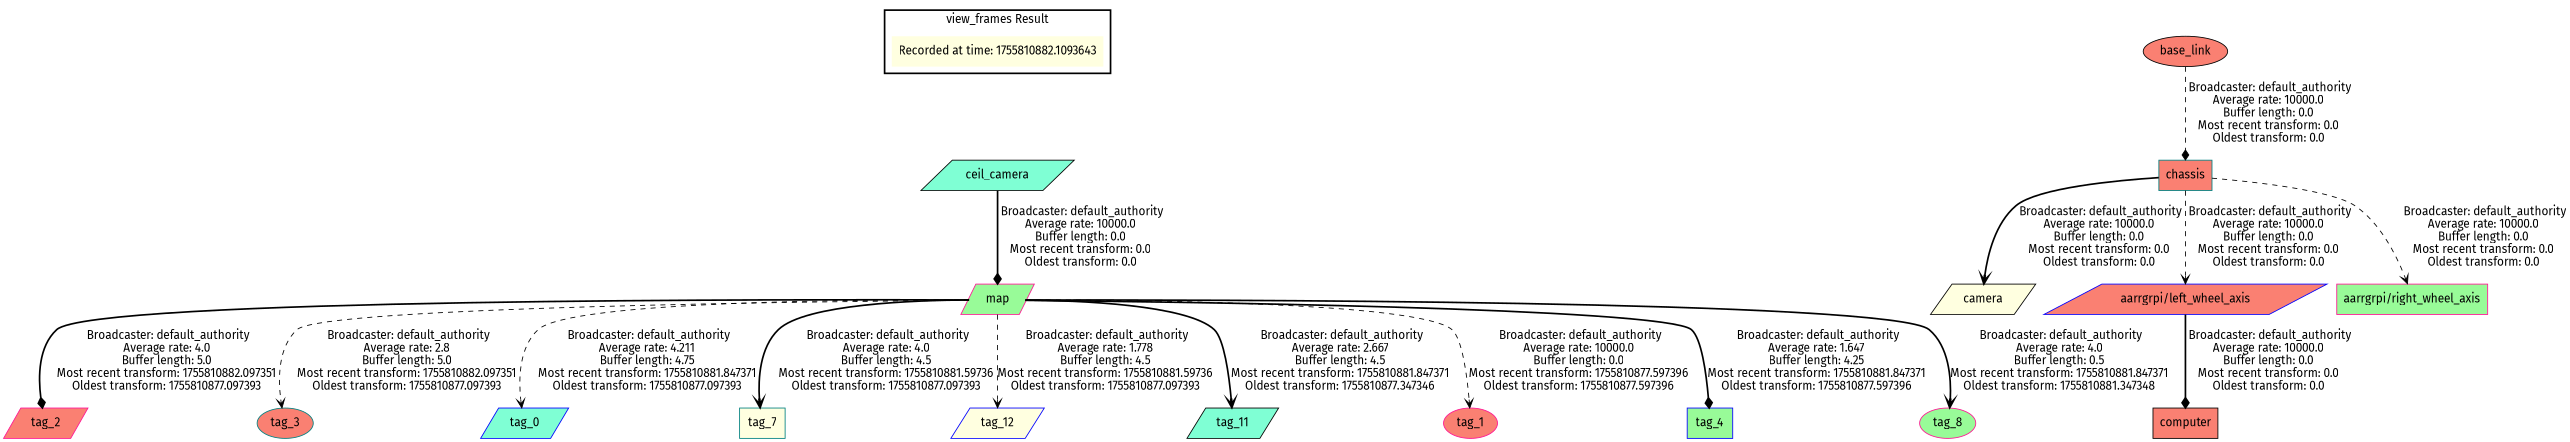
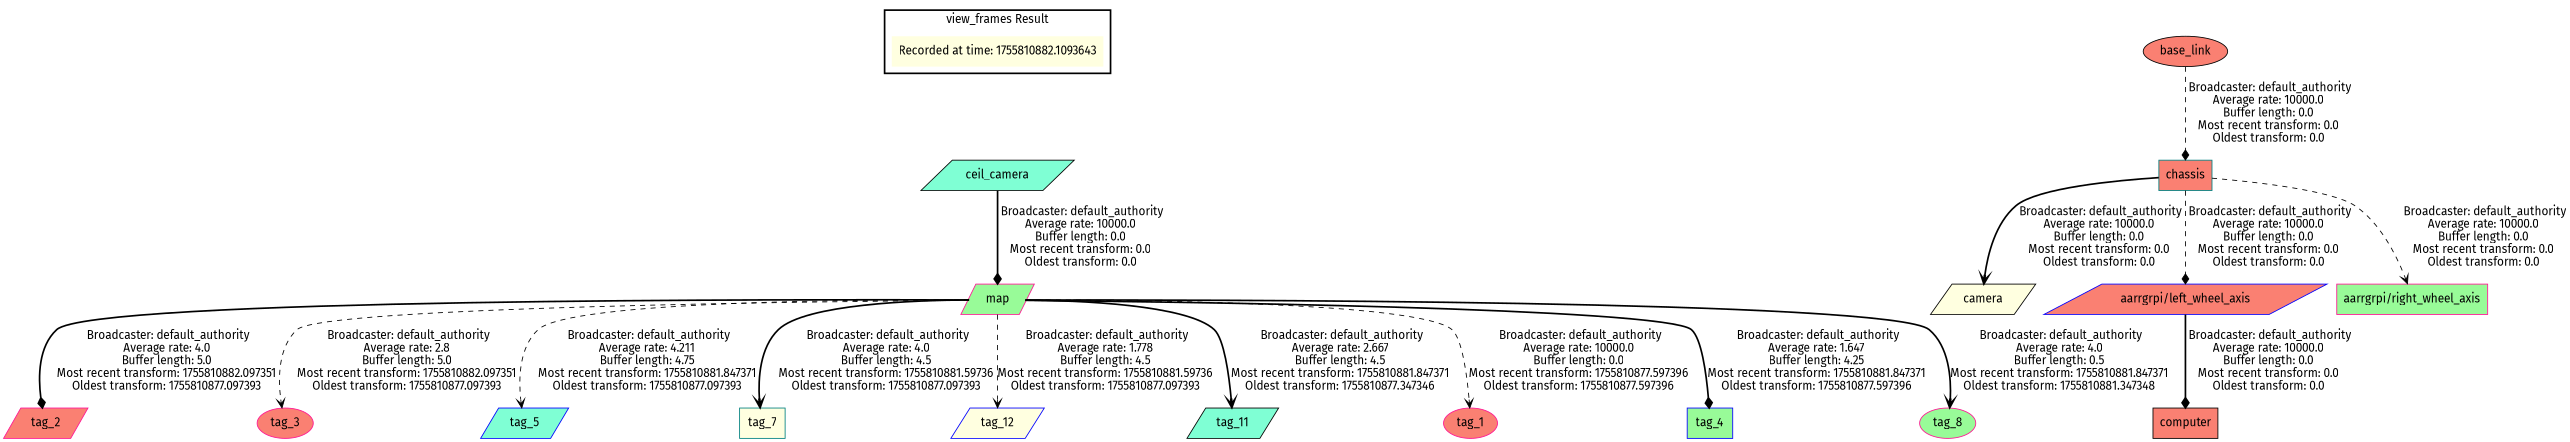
(2185, 233) -> (2185, 233)
(285, 423) -> (285, 423)
(525, 423) -> (525, 423)
